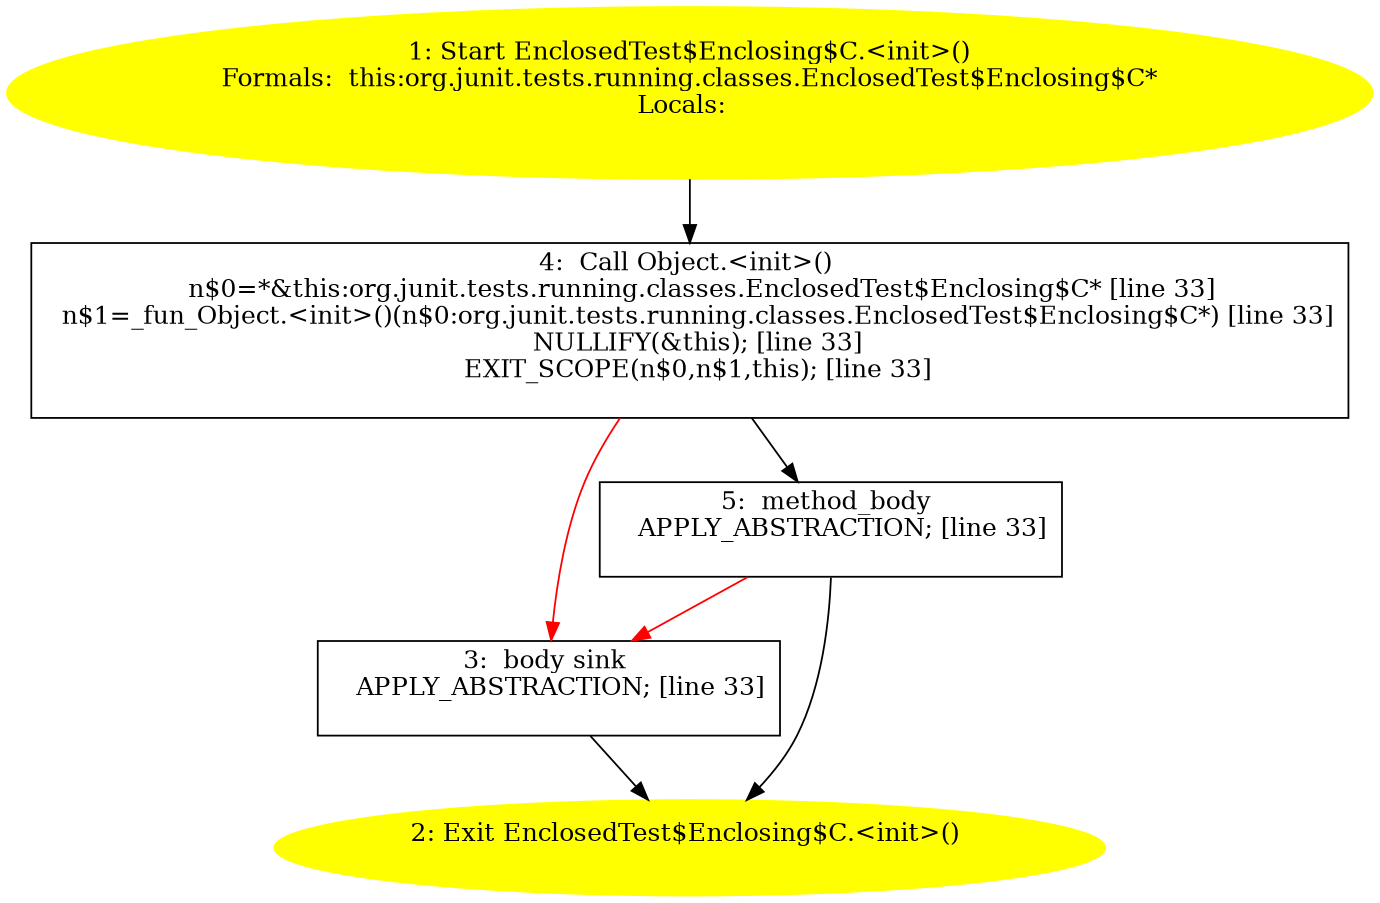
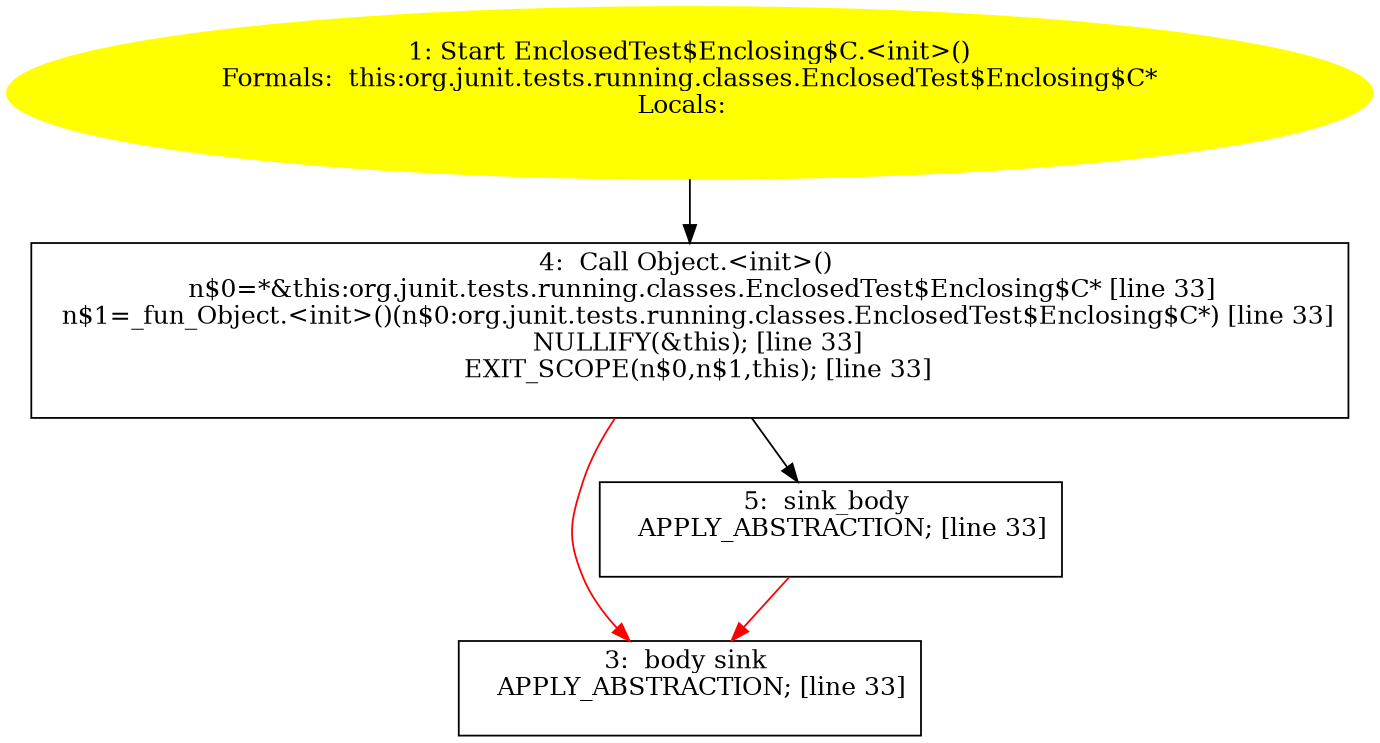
(831, 529) -> (831, 529)
(690, 848) -> none
